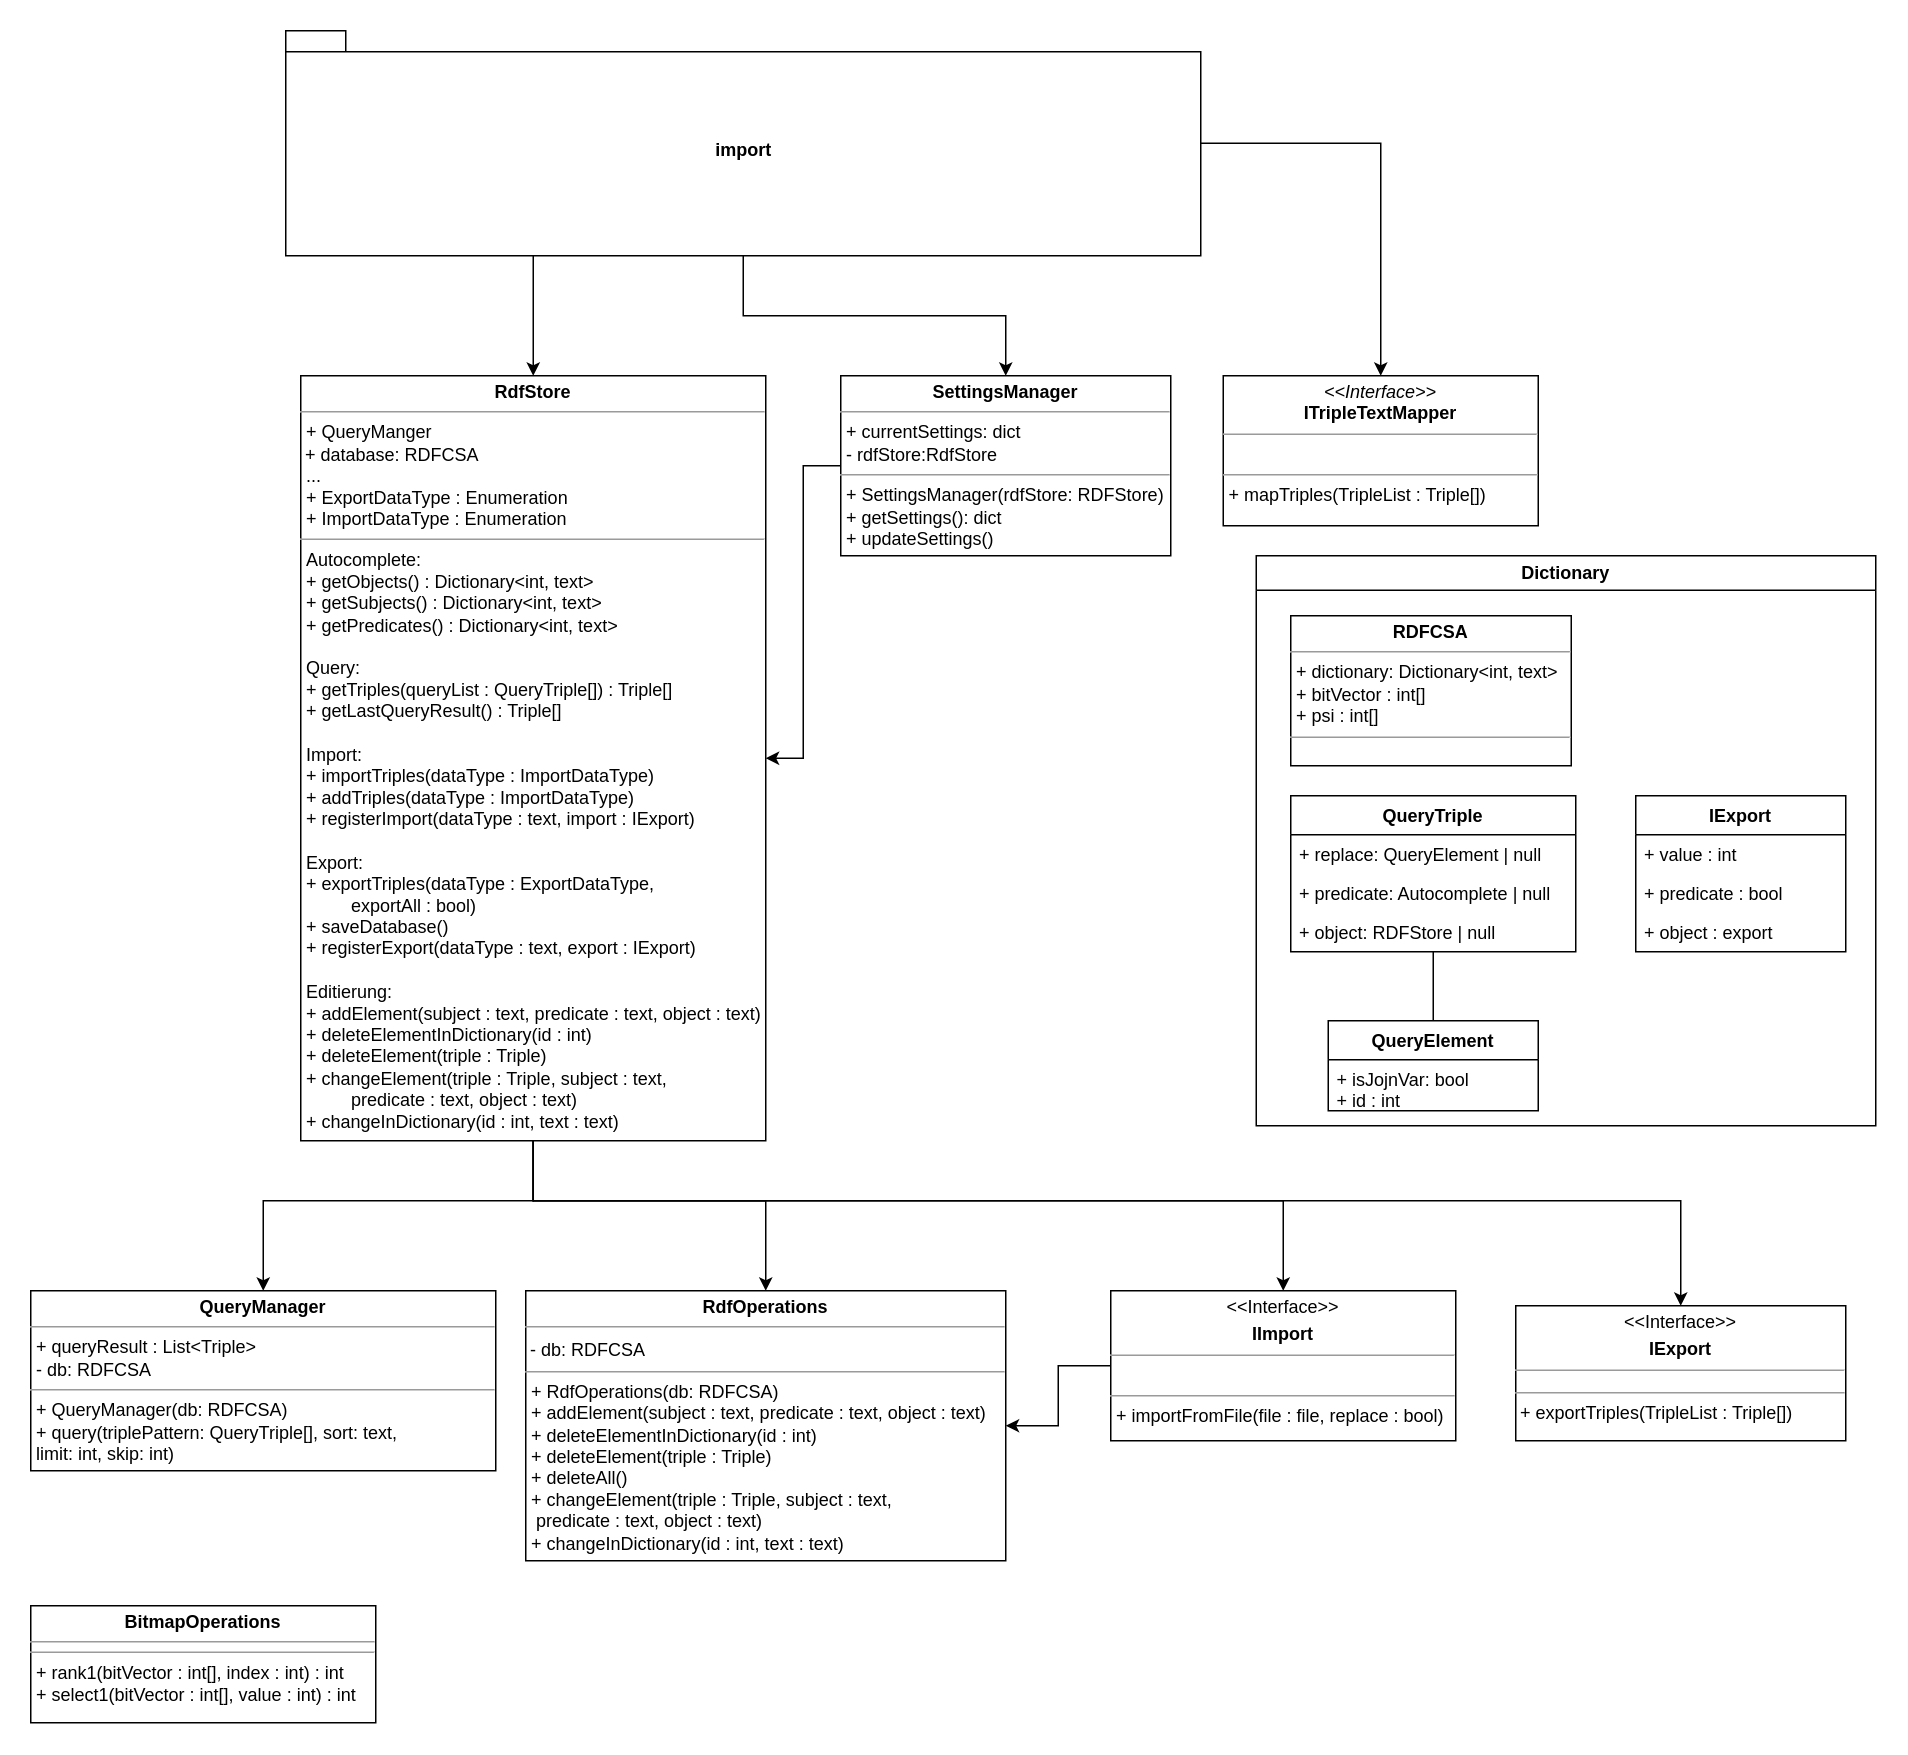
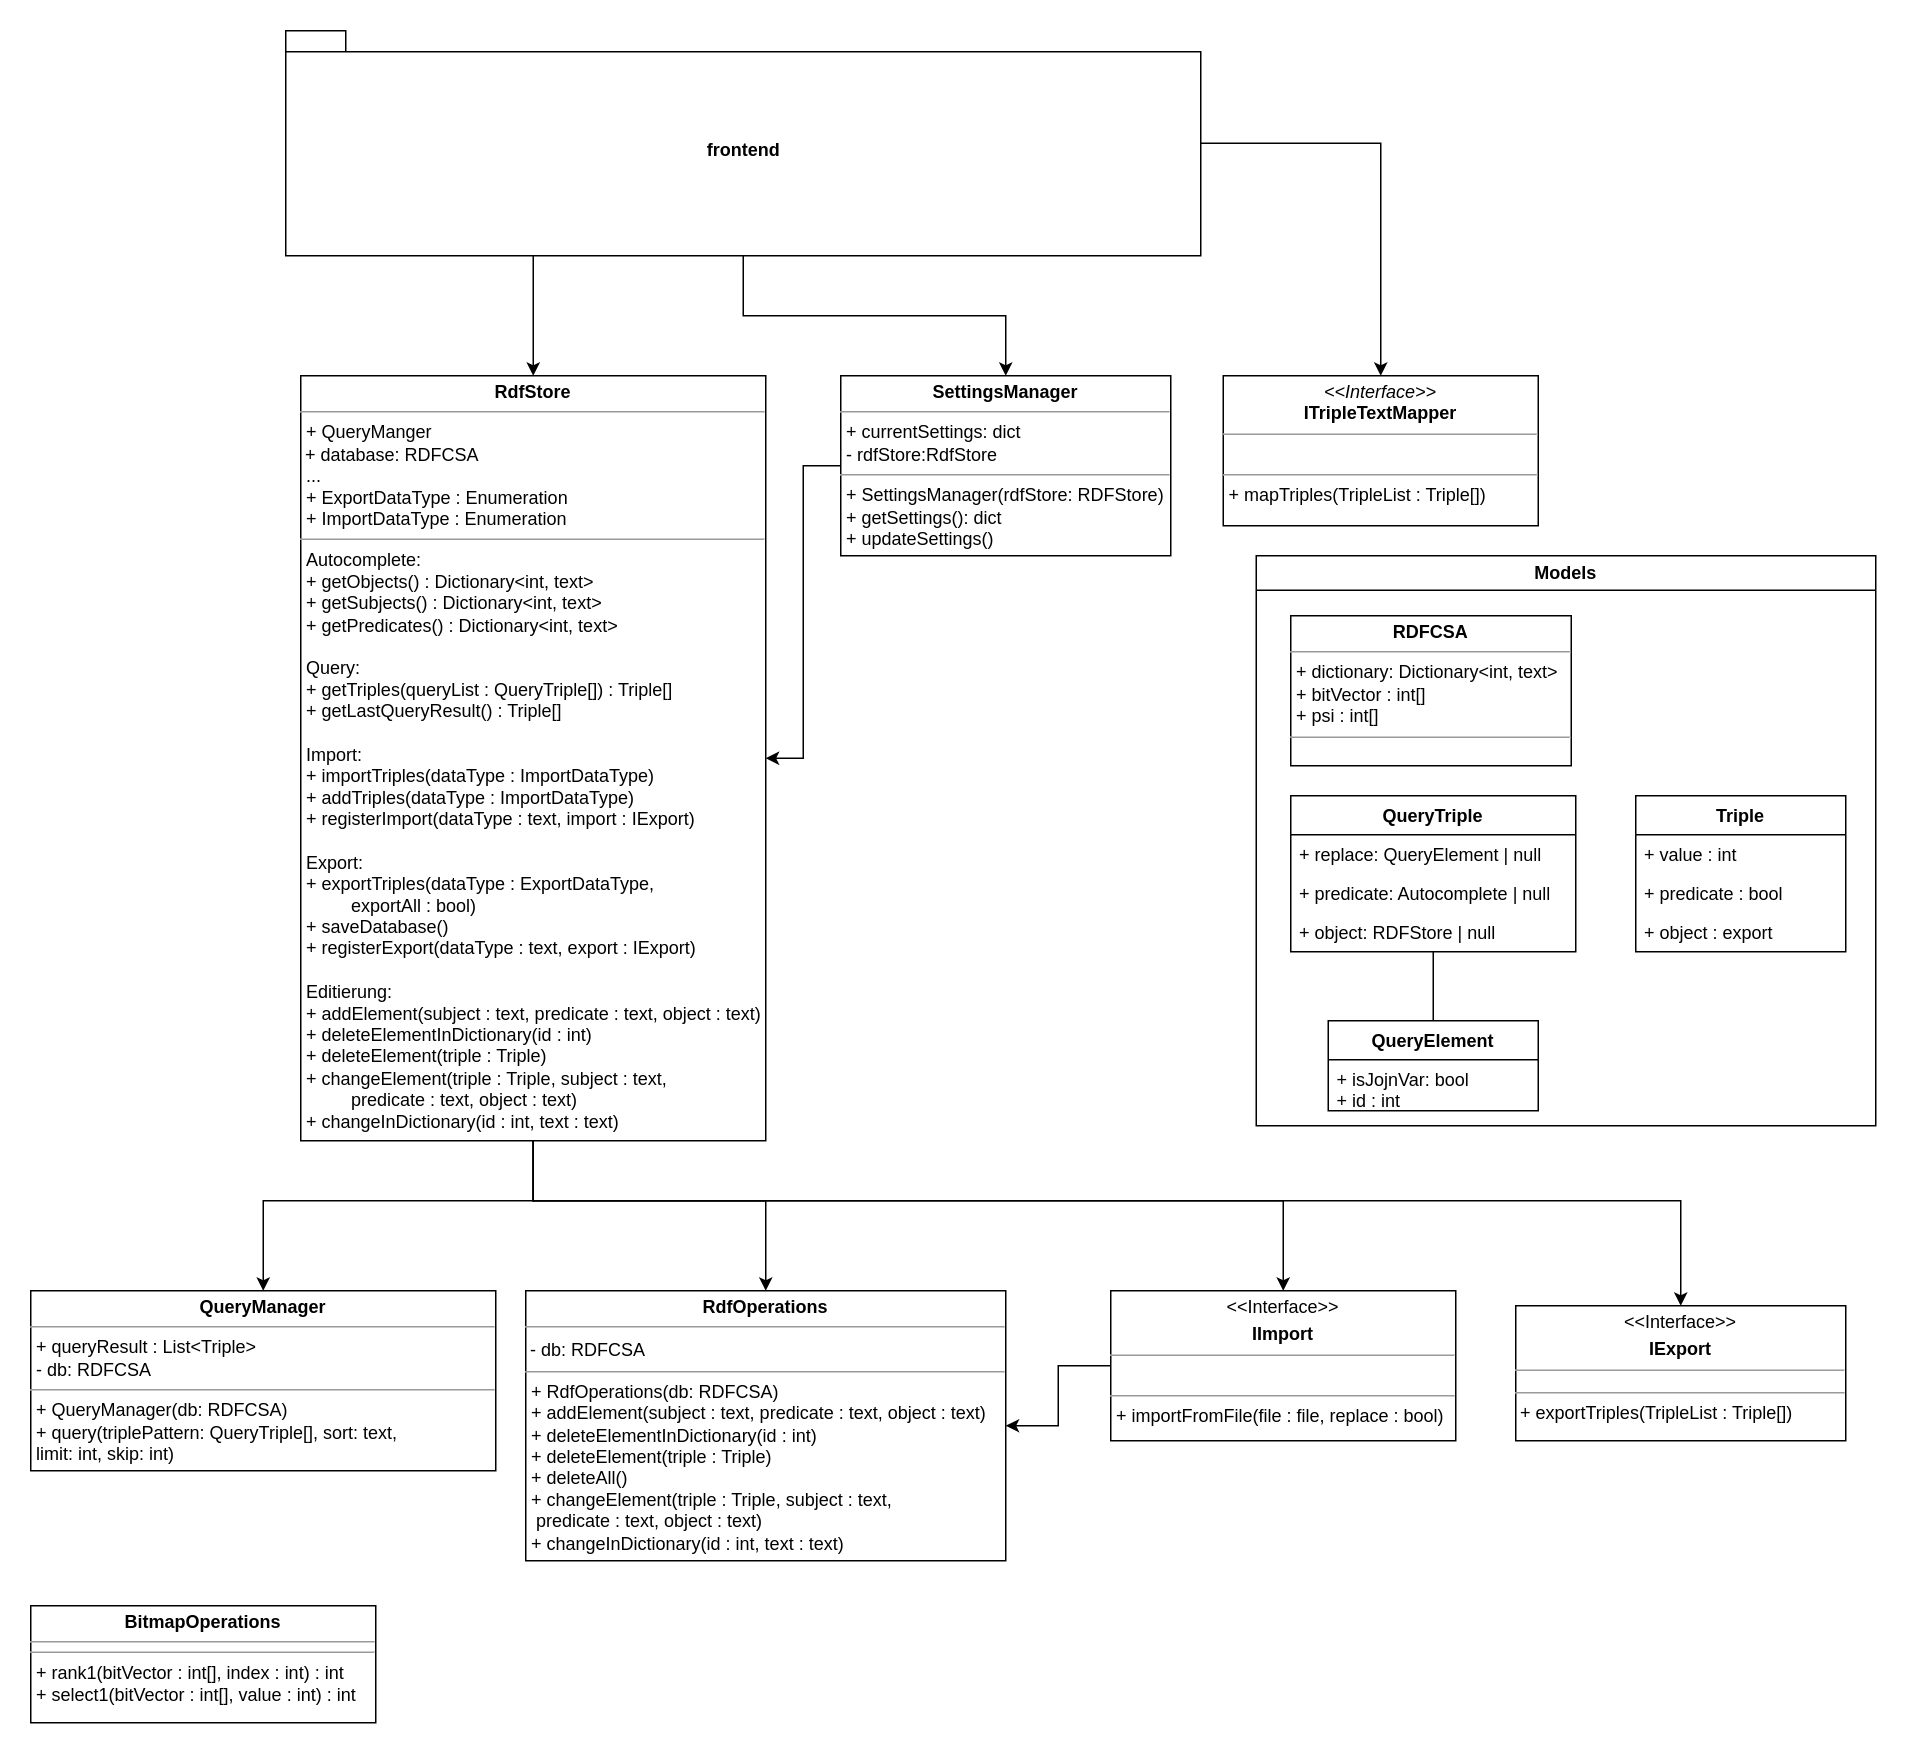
(744, 151) -> (744, 151)
(1566, 574) -> (1566, 574)
(1740, 816) -> (1740, 816)
